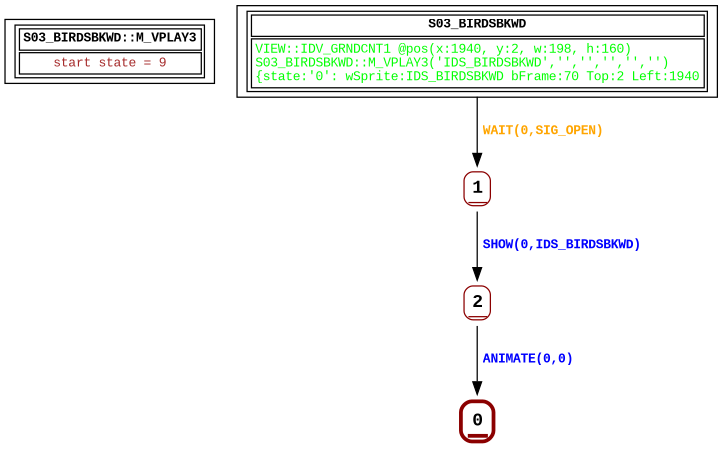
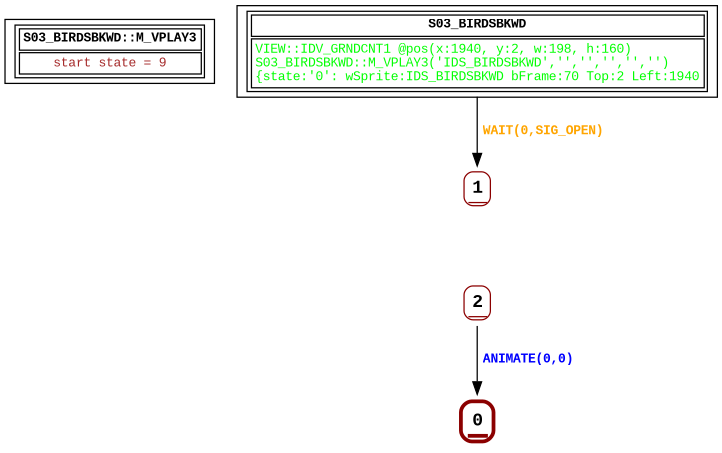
(477, 239) -> none
